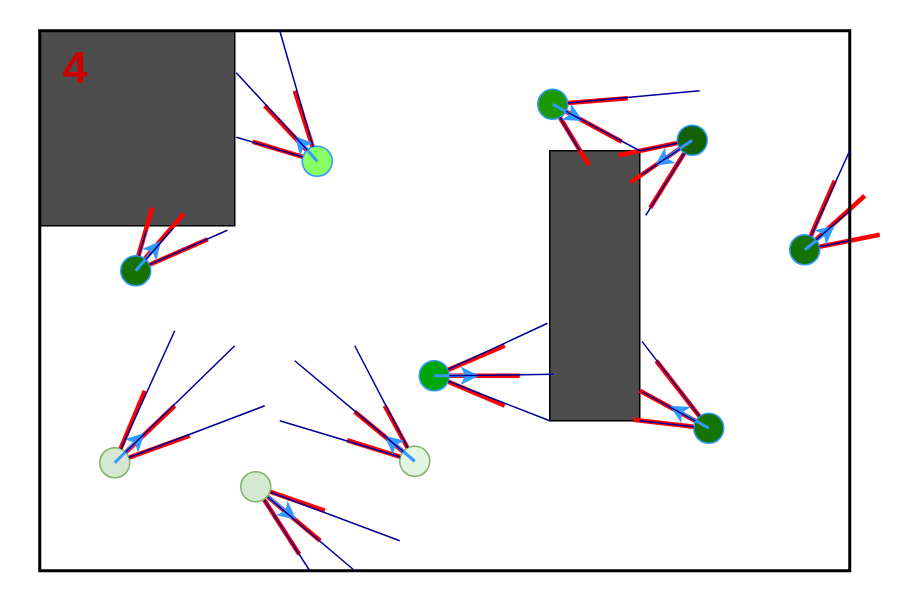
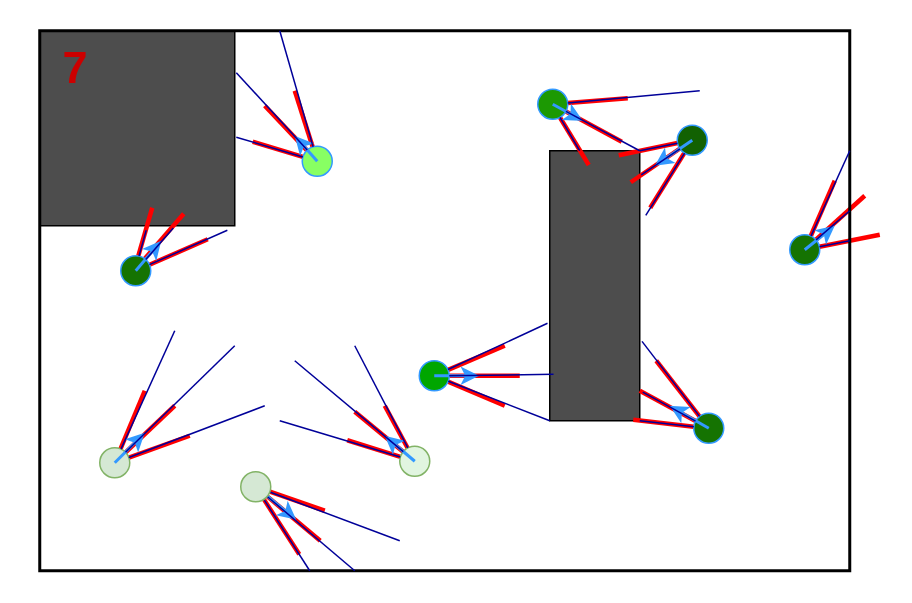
(76, 67) -> (76, 67)
